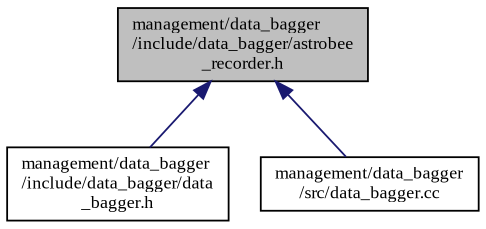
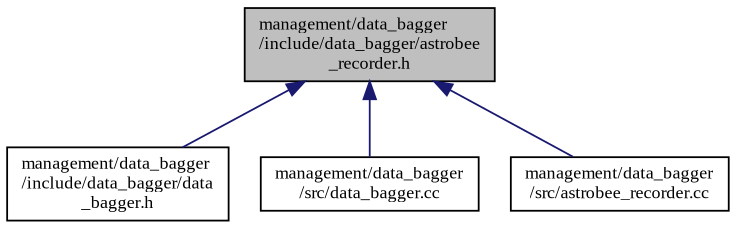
none -> (620, 184)
